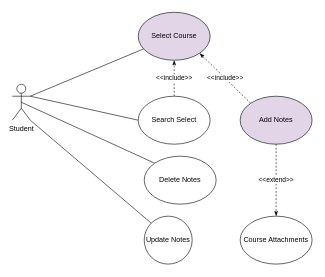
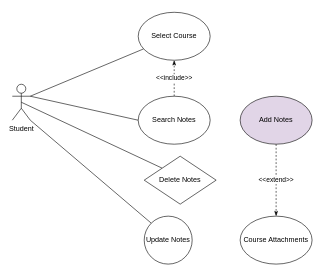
(174, 36) -> (174, 36)
(228, 81) -> none
(174, 120) -> (174, 120)
(180, 180) -> (180, 180)
